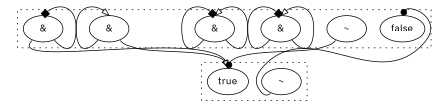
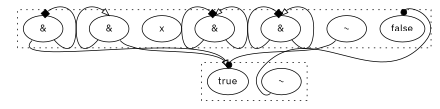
none -> (162, 29)
